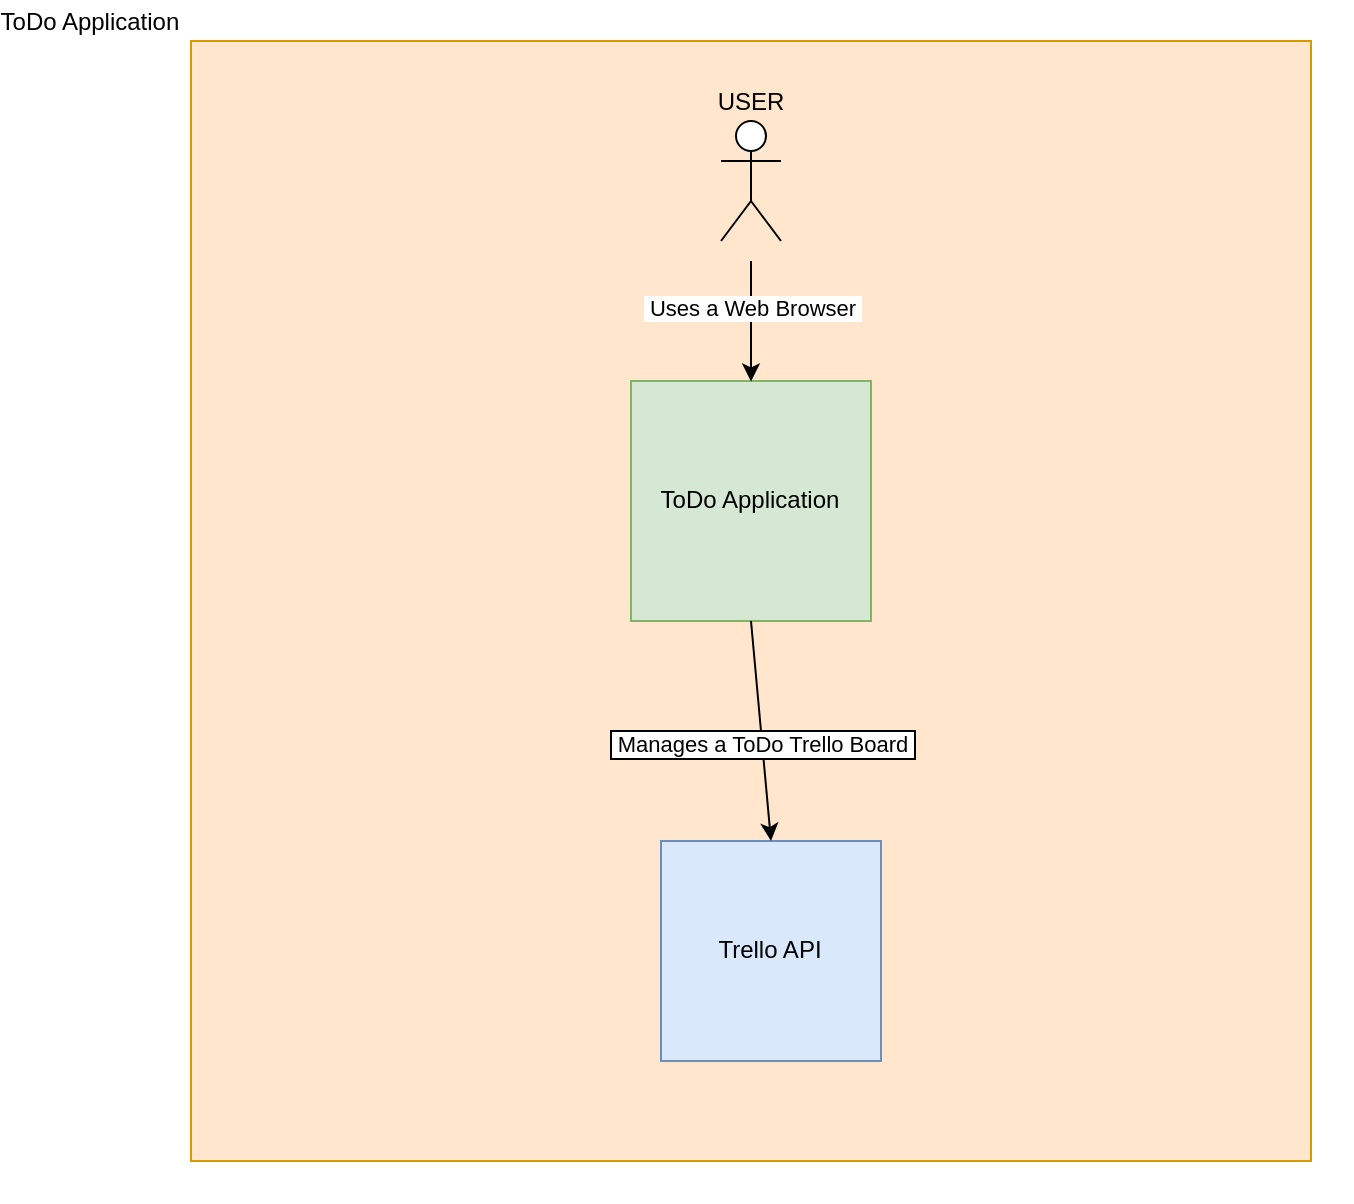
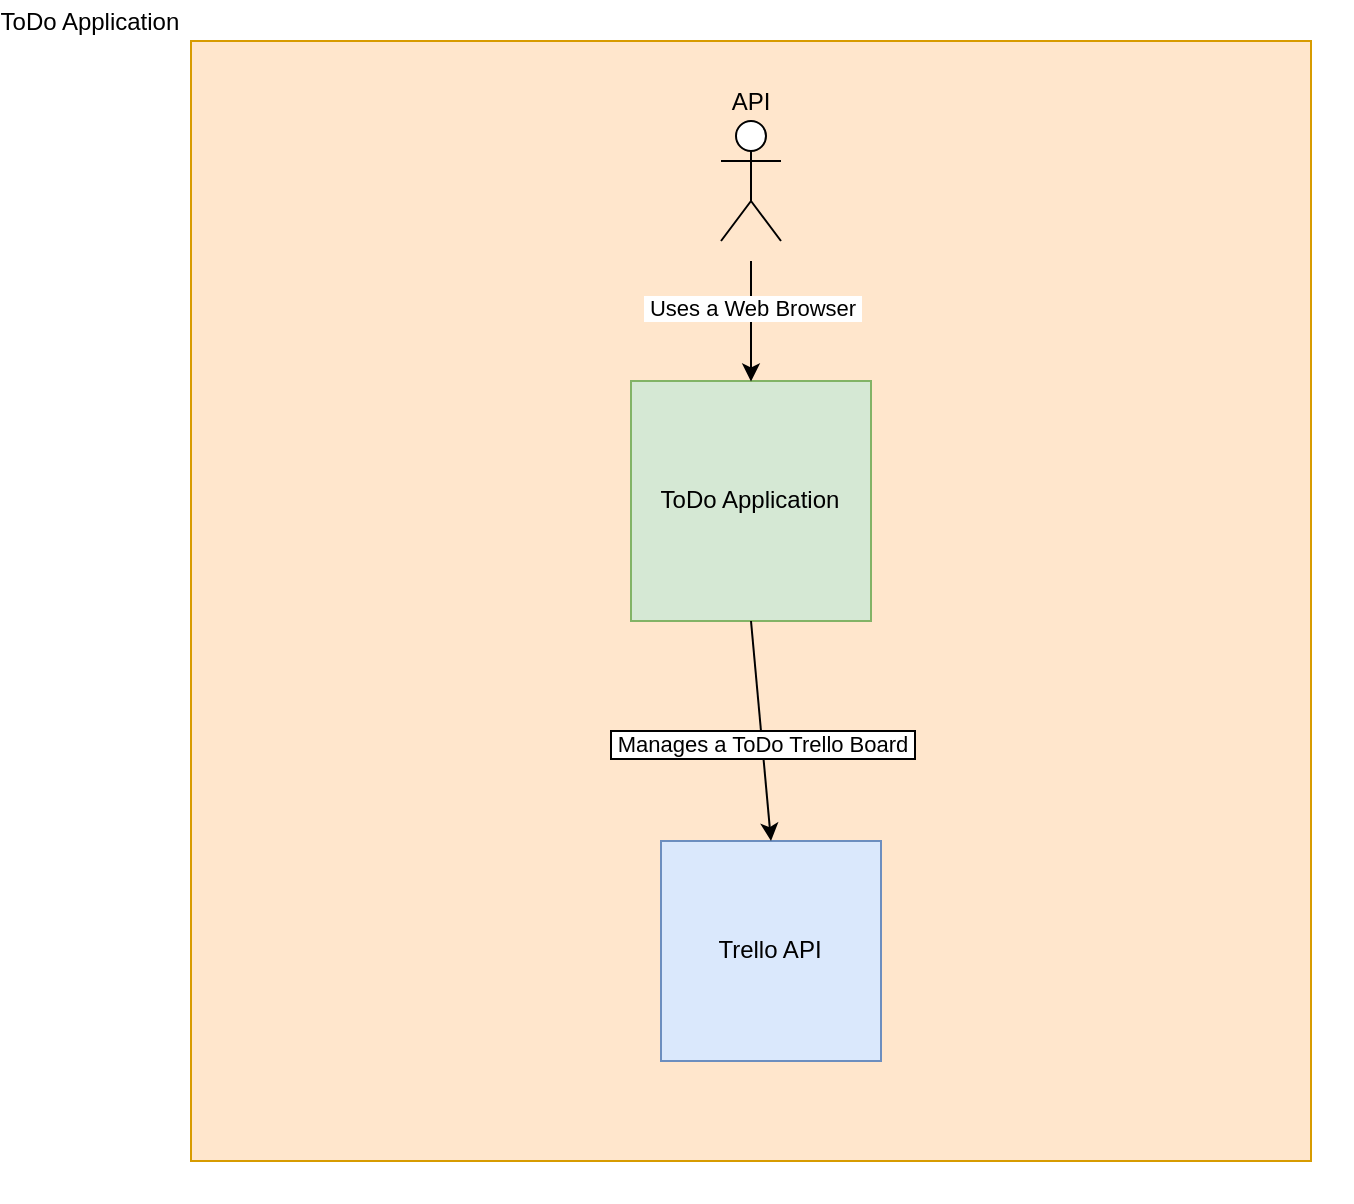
(752, 101) -> (752, 101)
